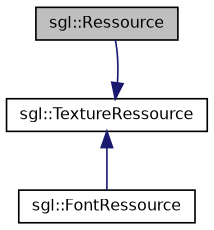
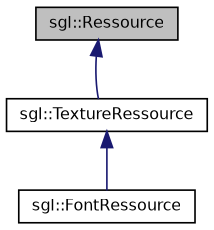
(118, 61) -> (96, 78)
